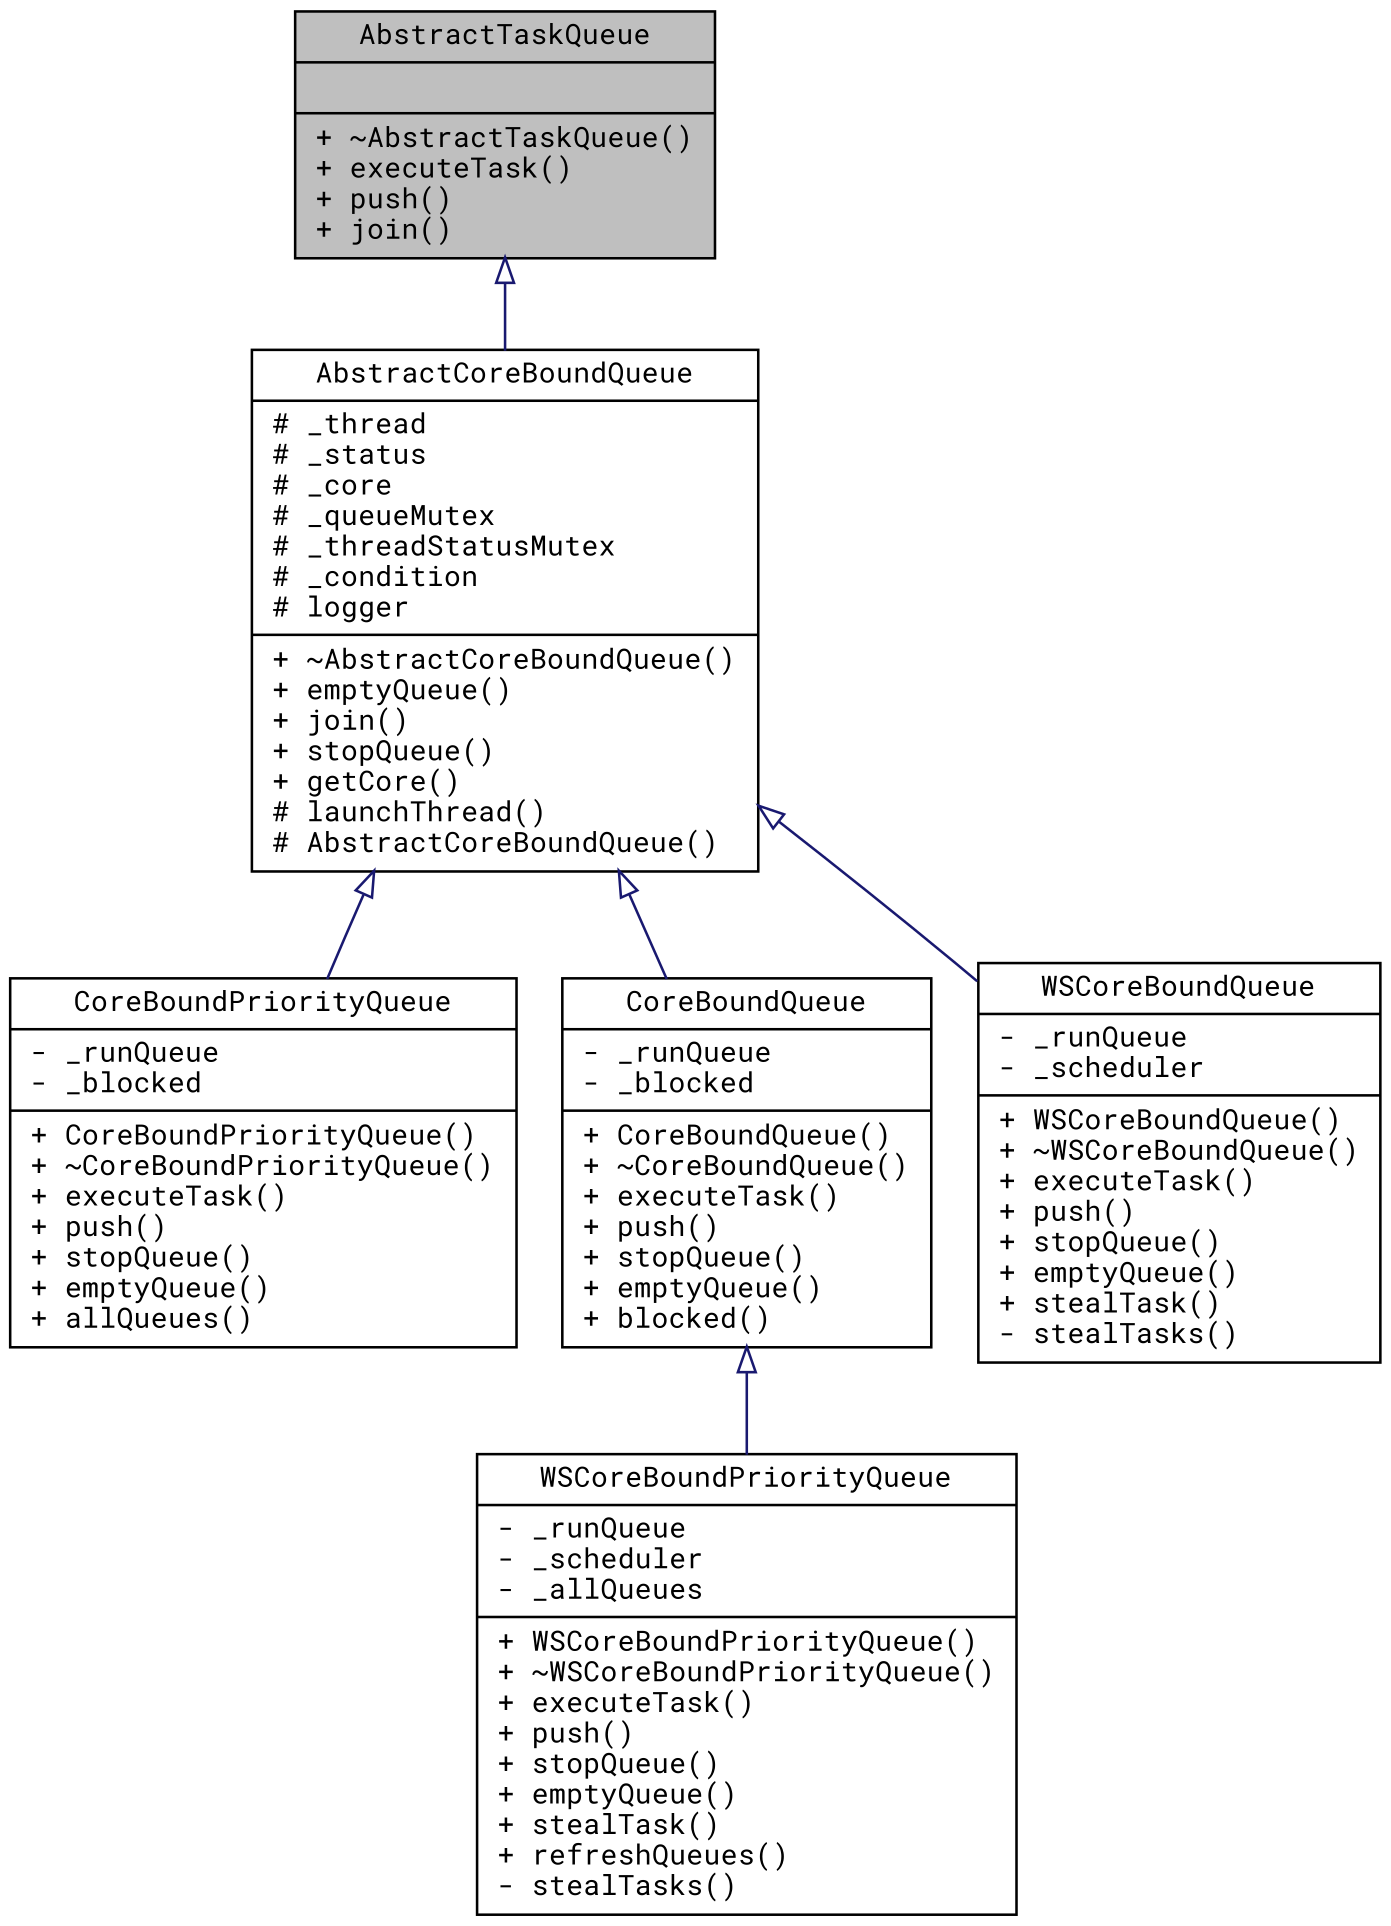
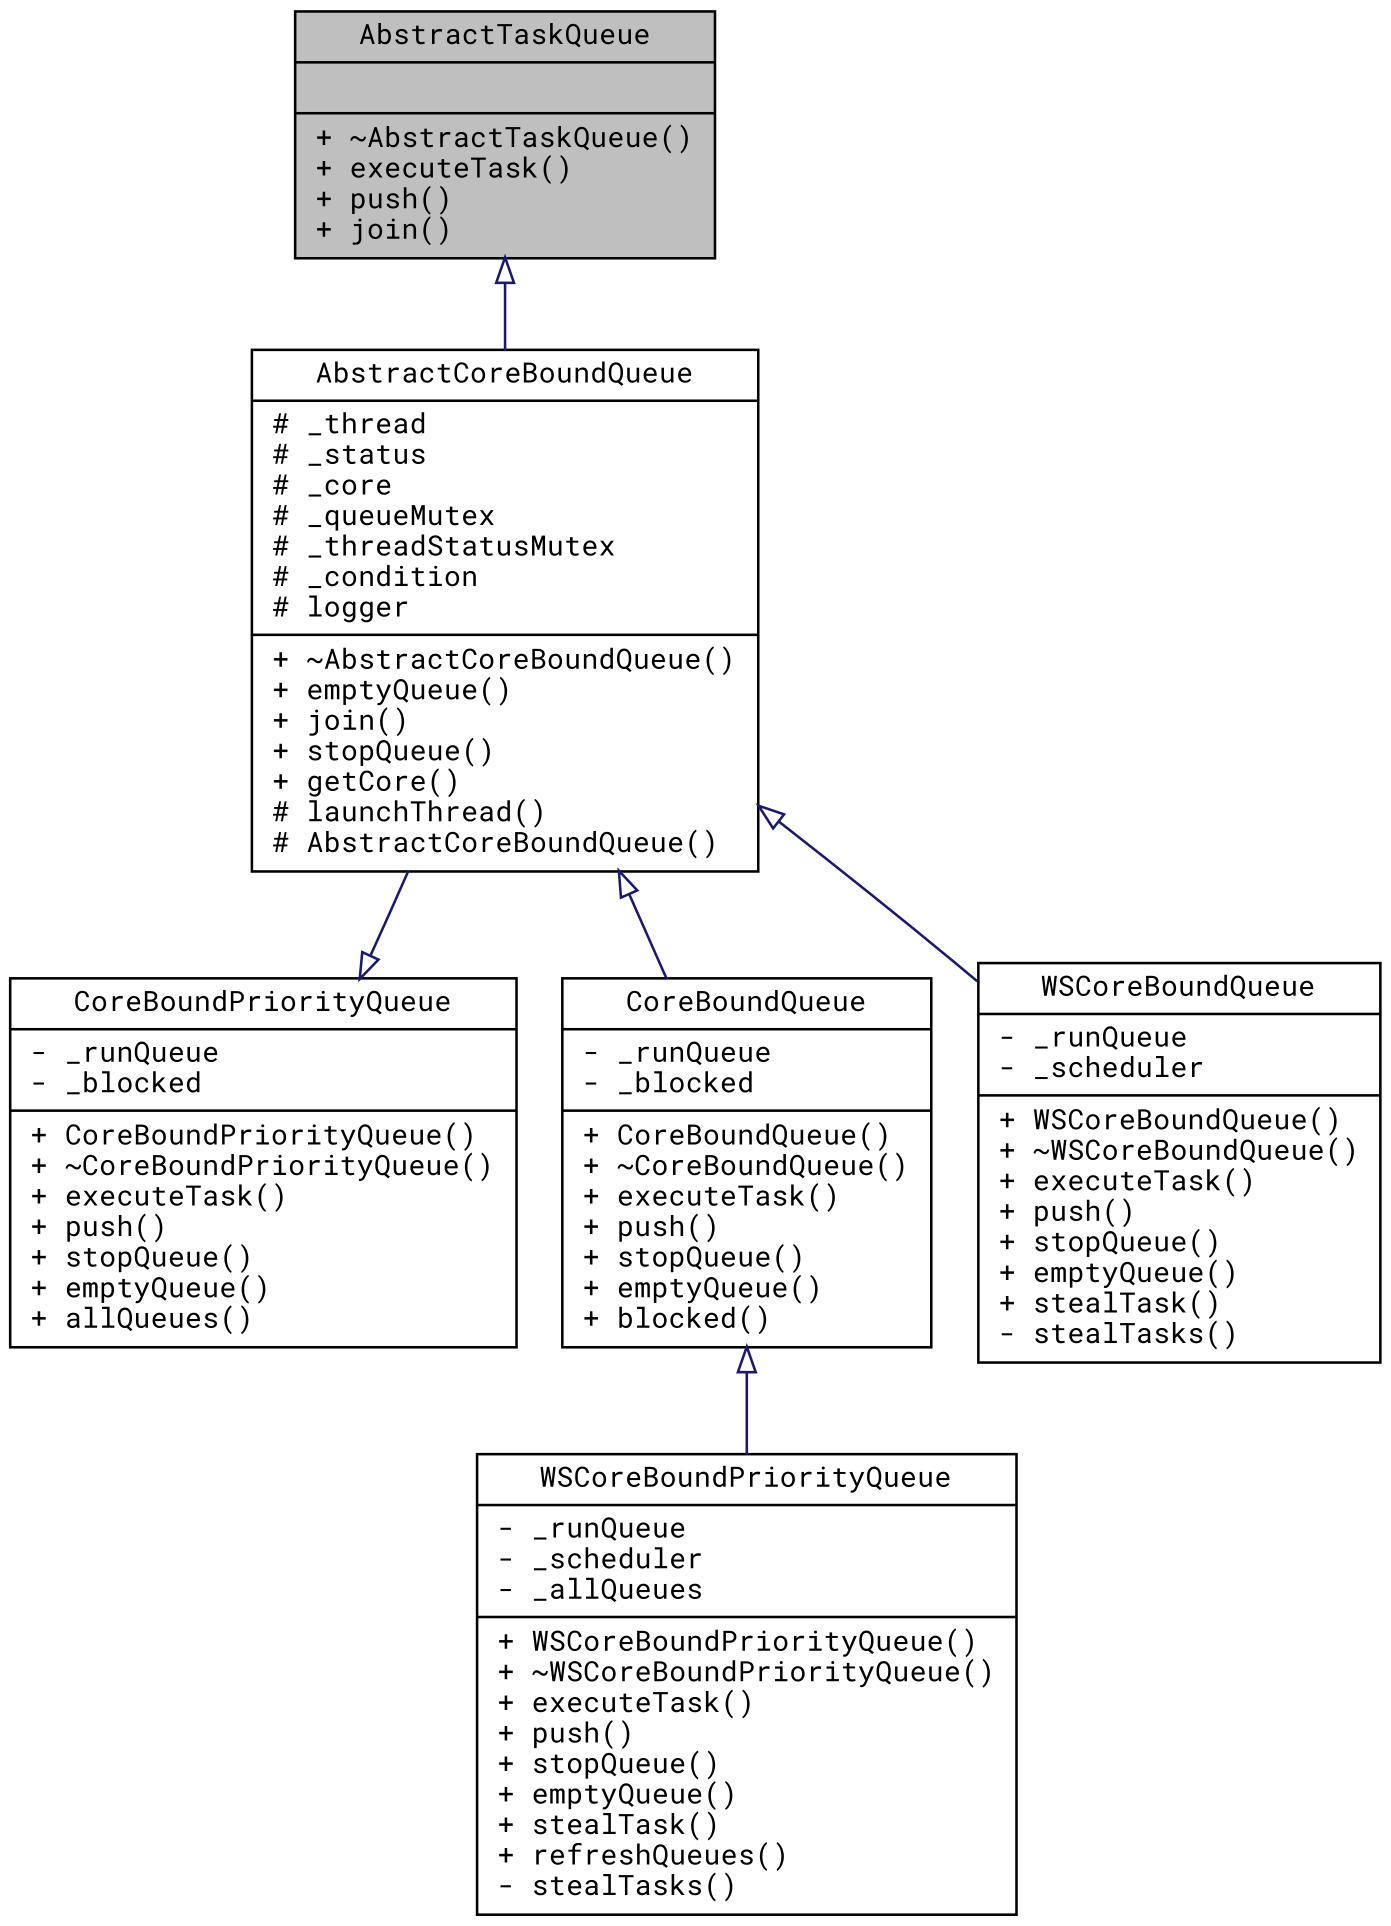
(345, 937) -> (390, 913)
